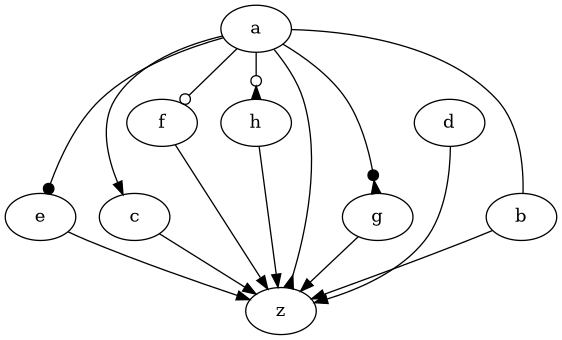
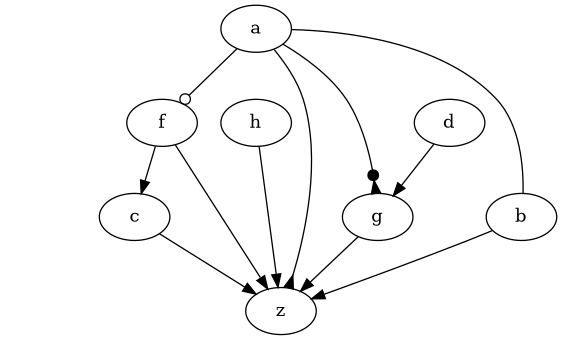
(256, 64) -> none
(118, 96) -> (150, 164)
(41, 217) -> none
(419, 247) -> (418, 165)
